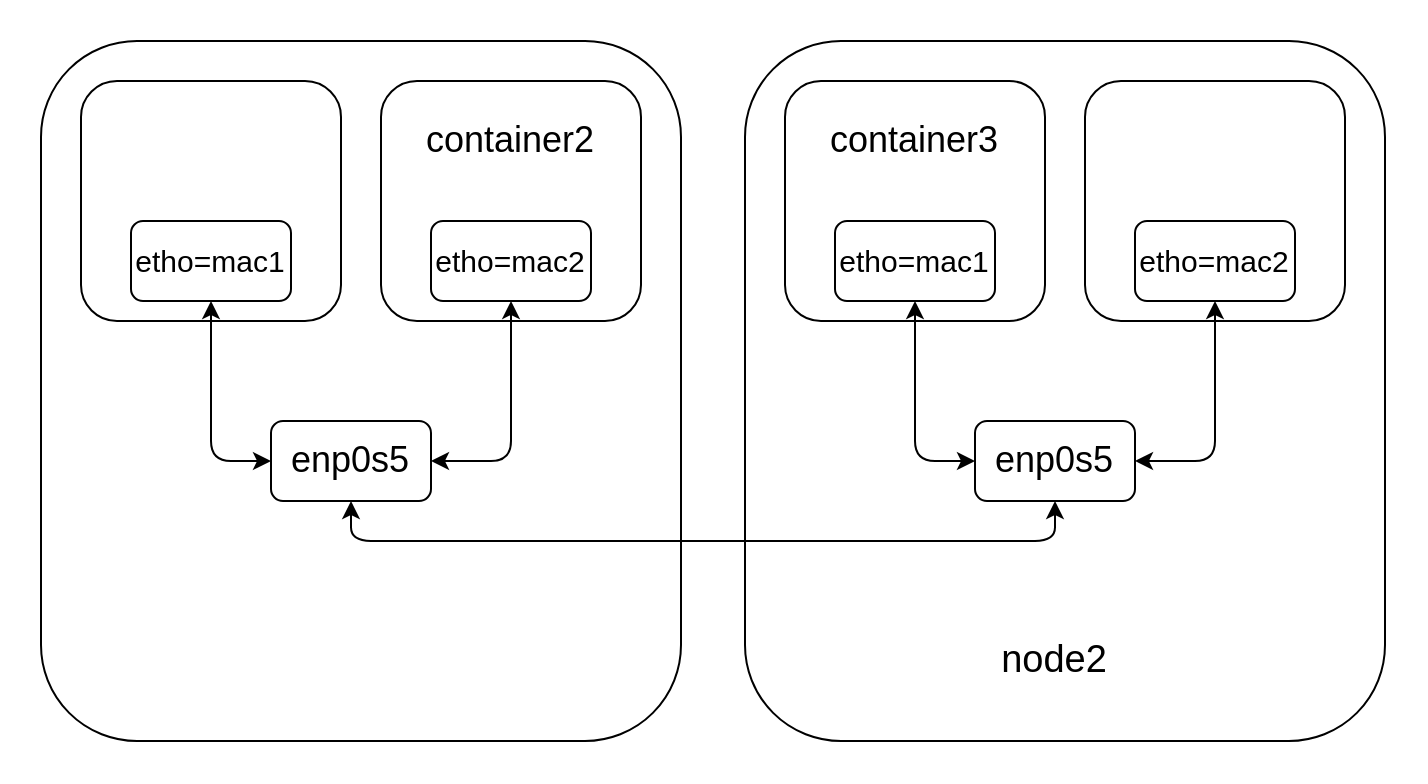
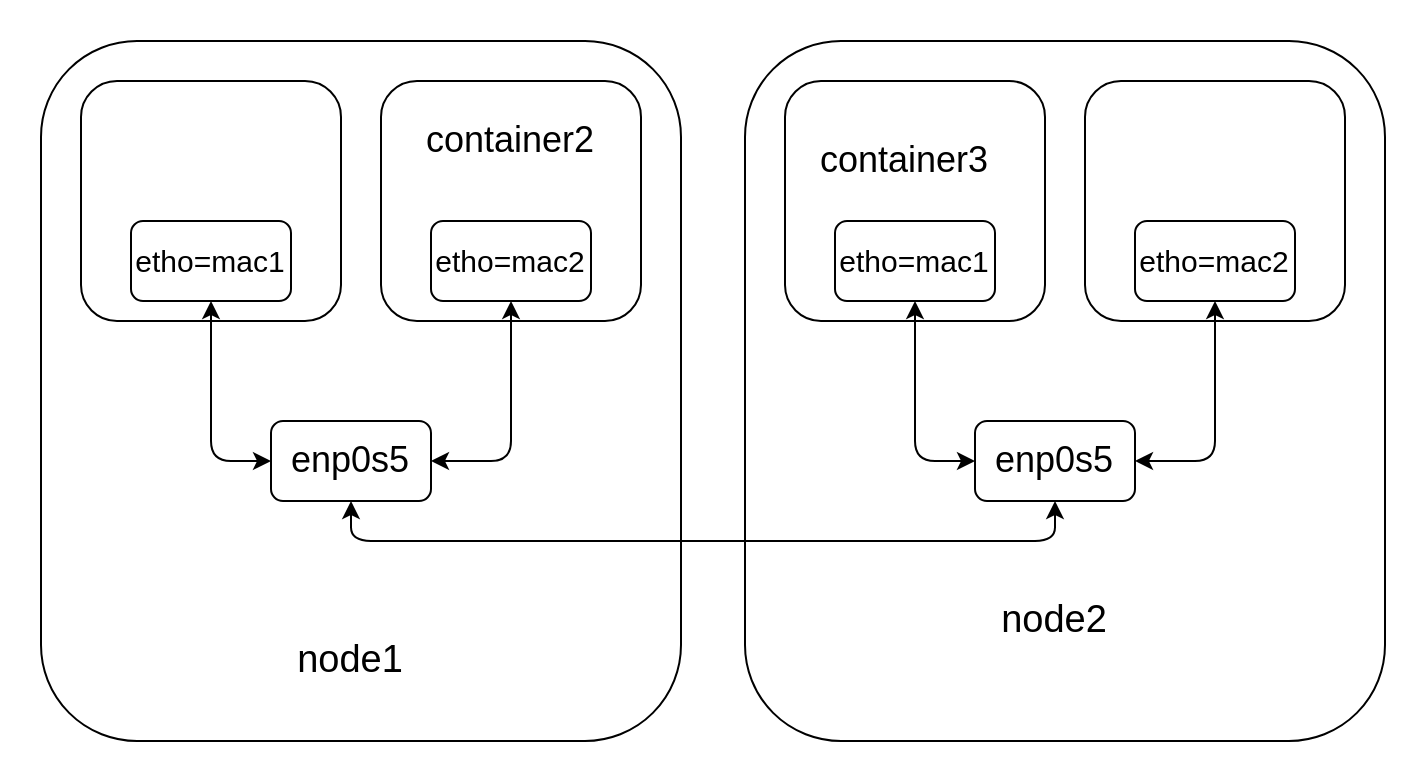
(915, 141) -> (905, 161)
none -> (351, 661)
(1055, 661) -> (1055, 621)
